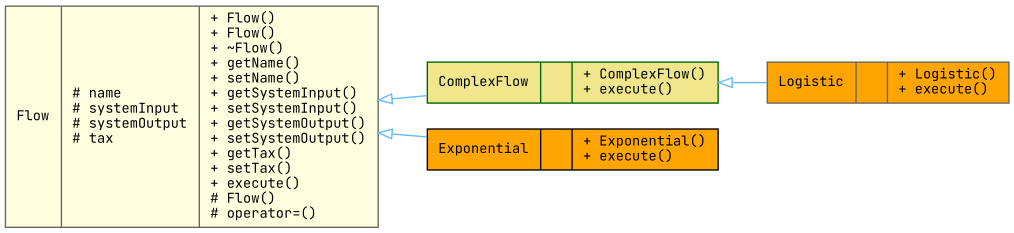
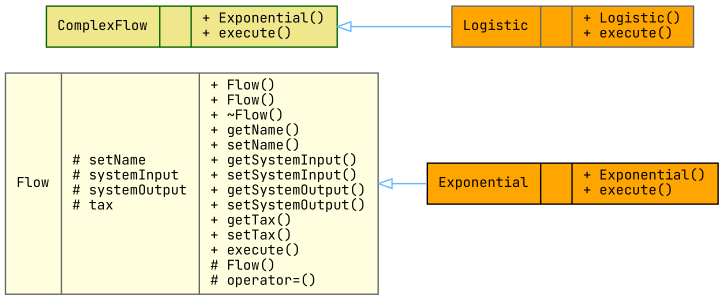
(645, 74) -> (264, 18)
(98, 94) -> (110, 160)
(410, 97) -> none
